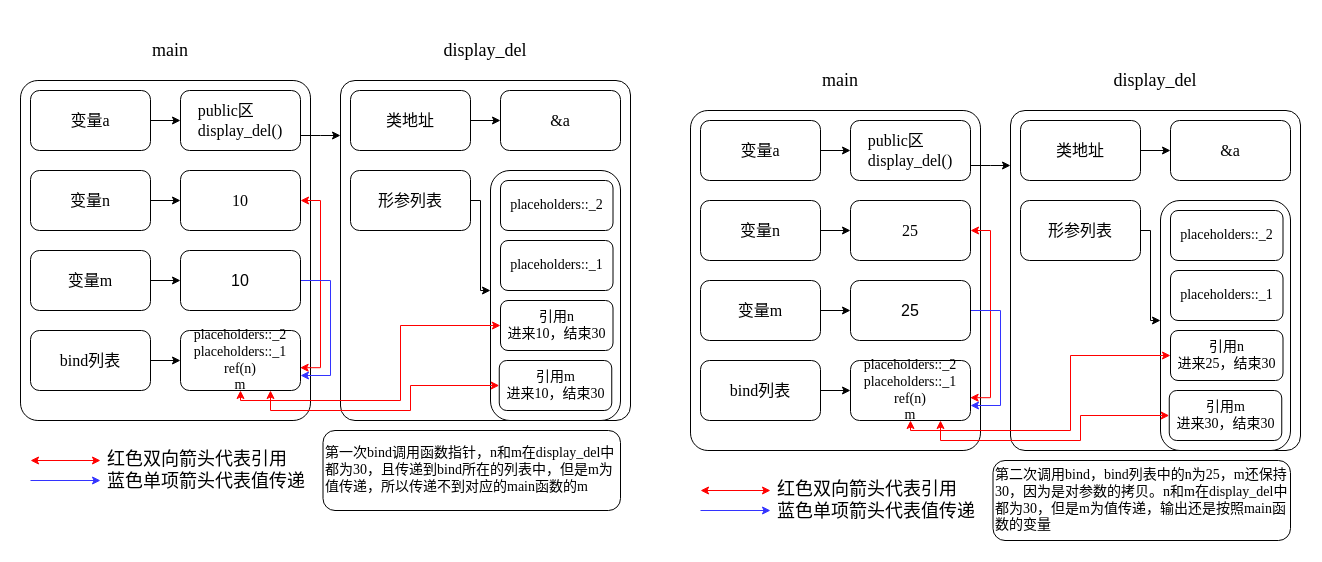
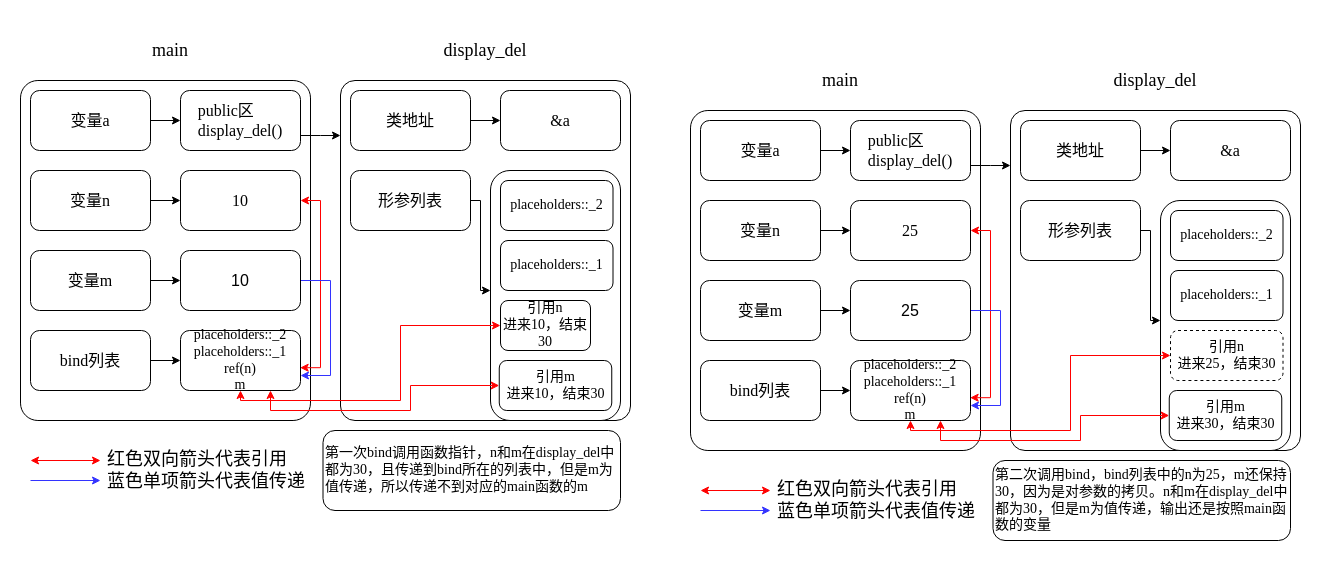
(557, 326) -> (546, 326)
(1227, 356) -> (1227, 356)
